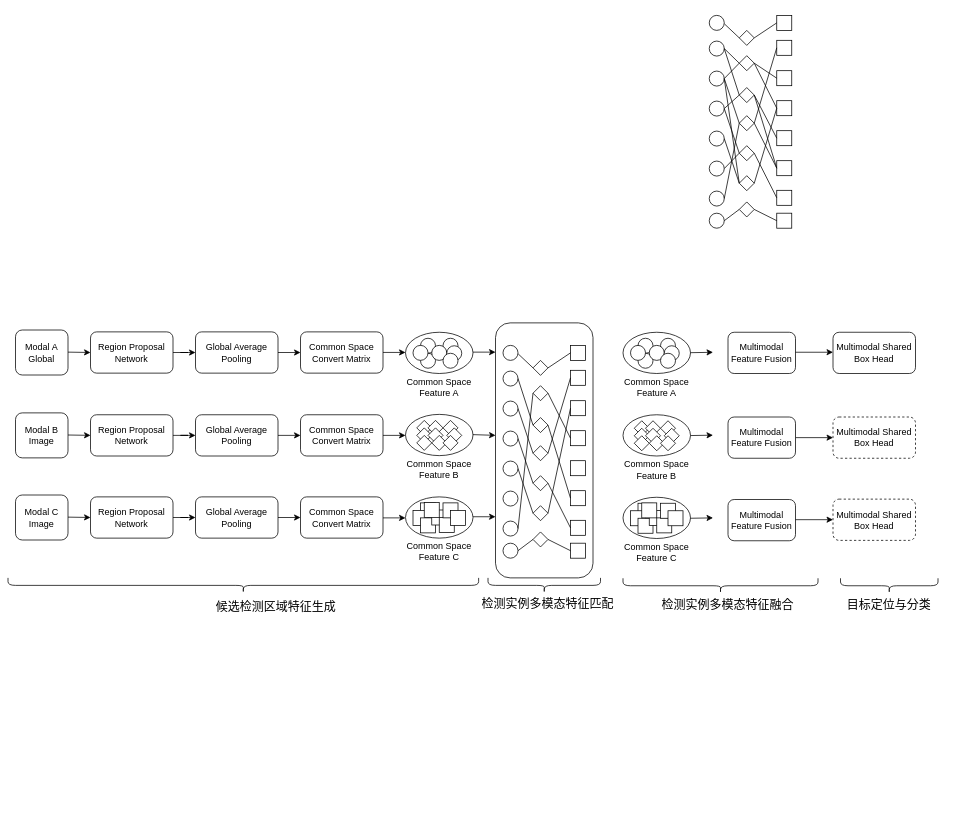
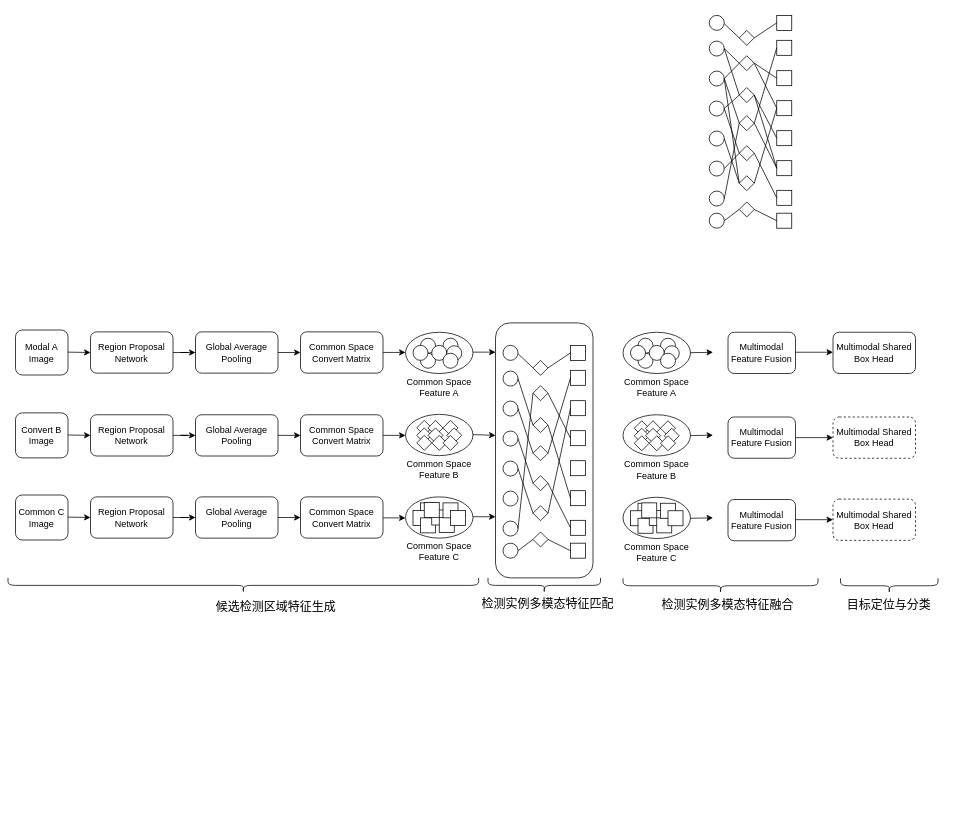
(42, 353) -> (42, 353)
(42, 435) -> (42, 435)
(42, 518) -> (42, 518)
